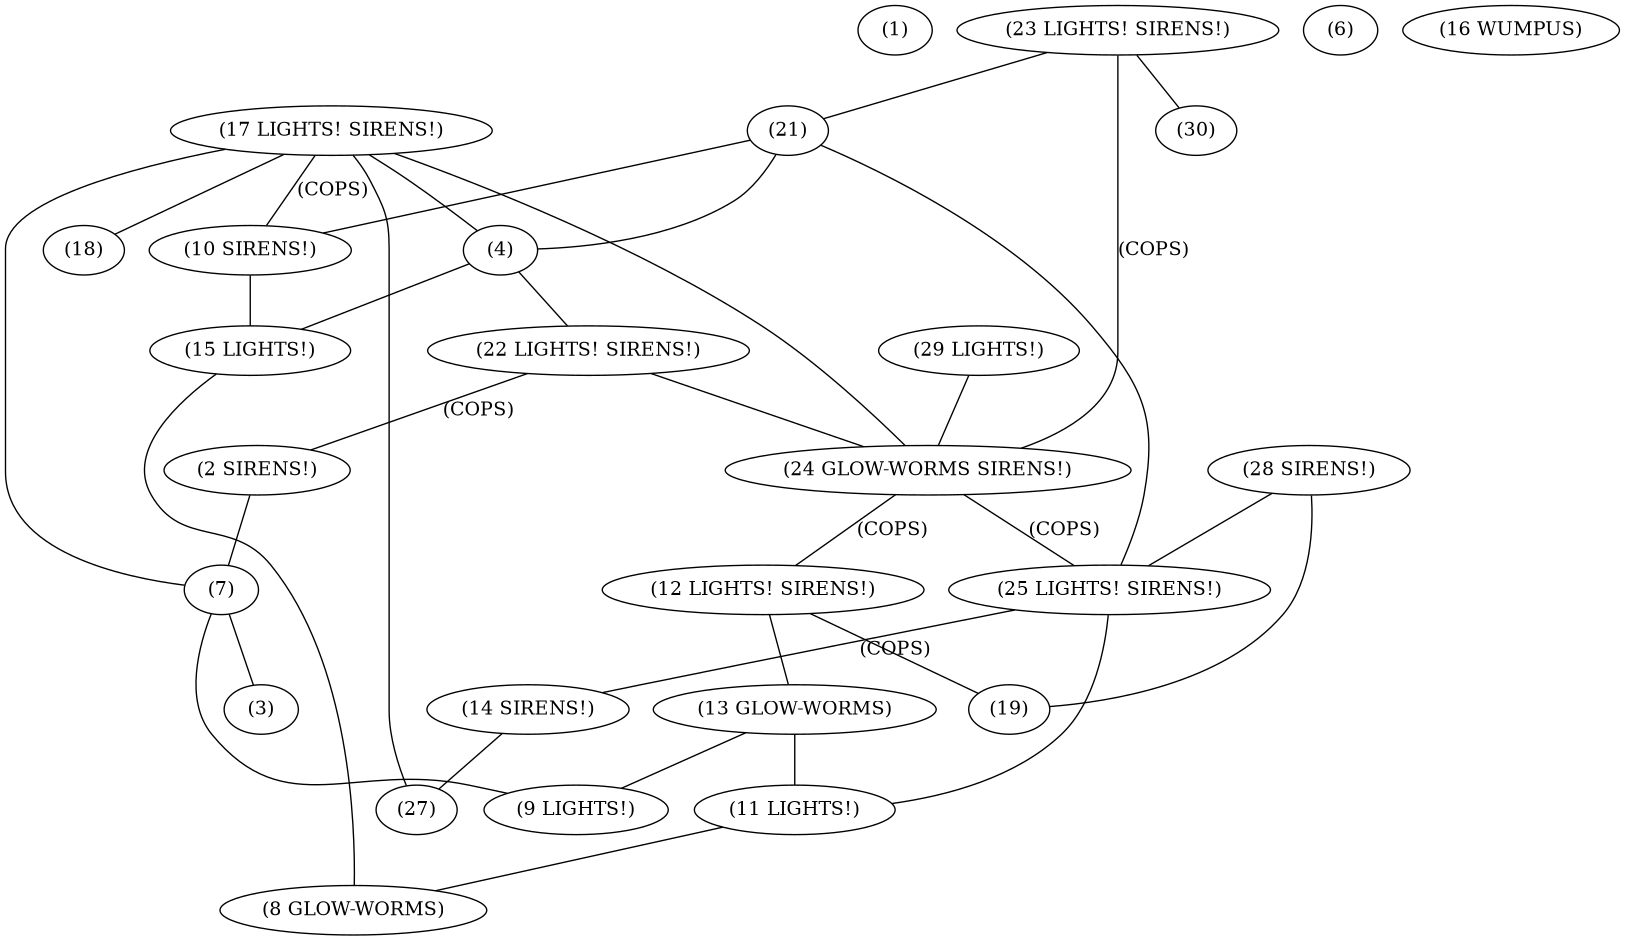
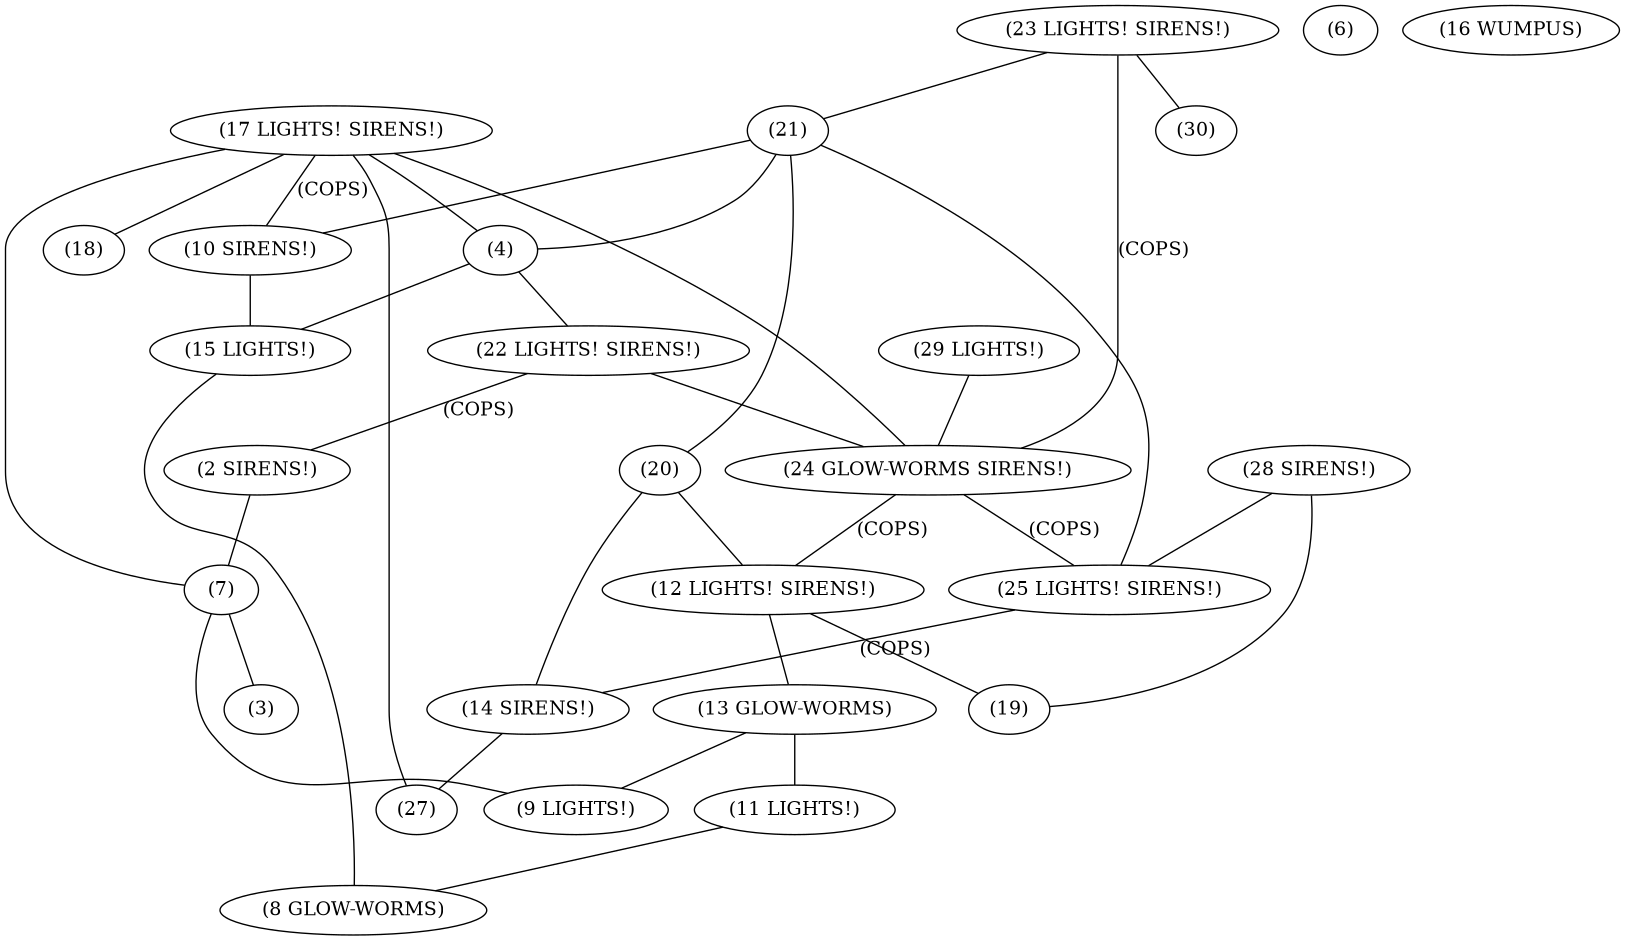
(895, 30) -> none
none -> (660, 470)
(1040, 752) -> none
